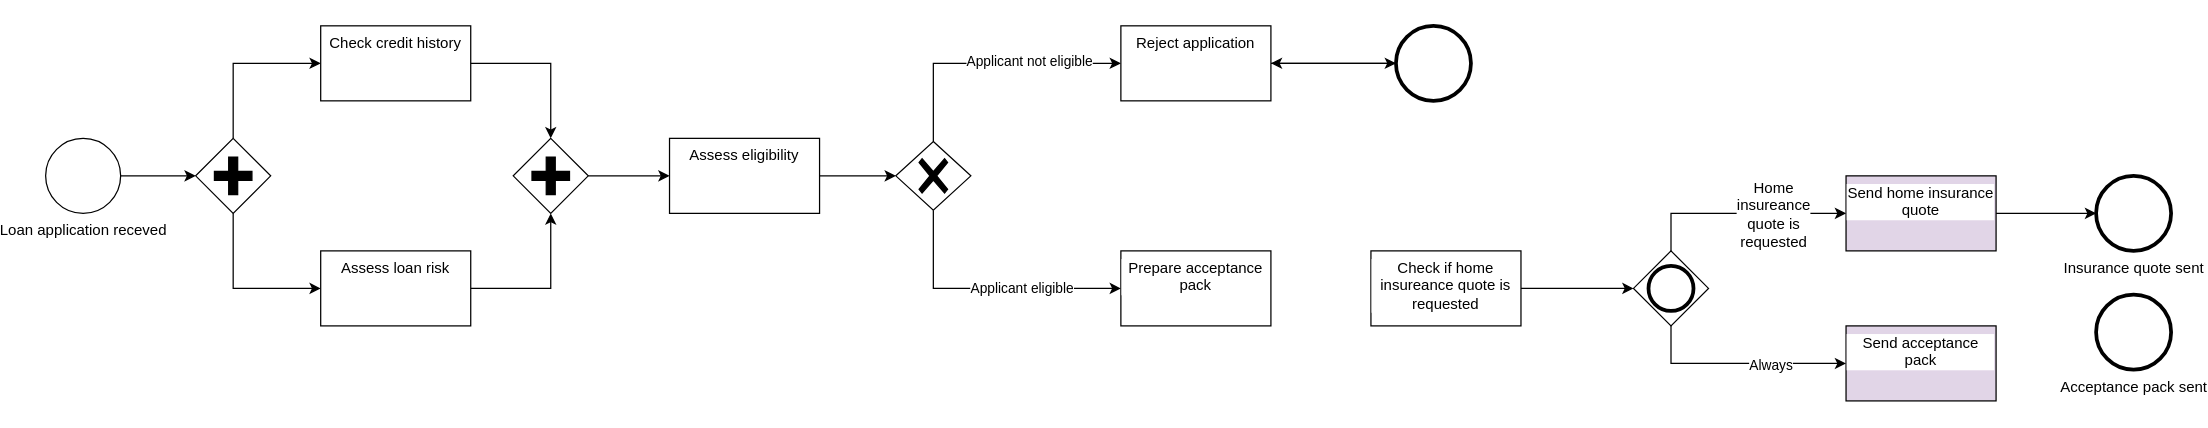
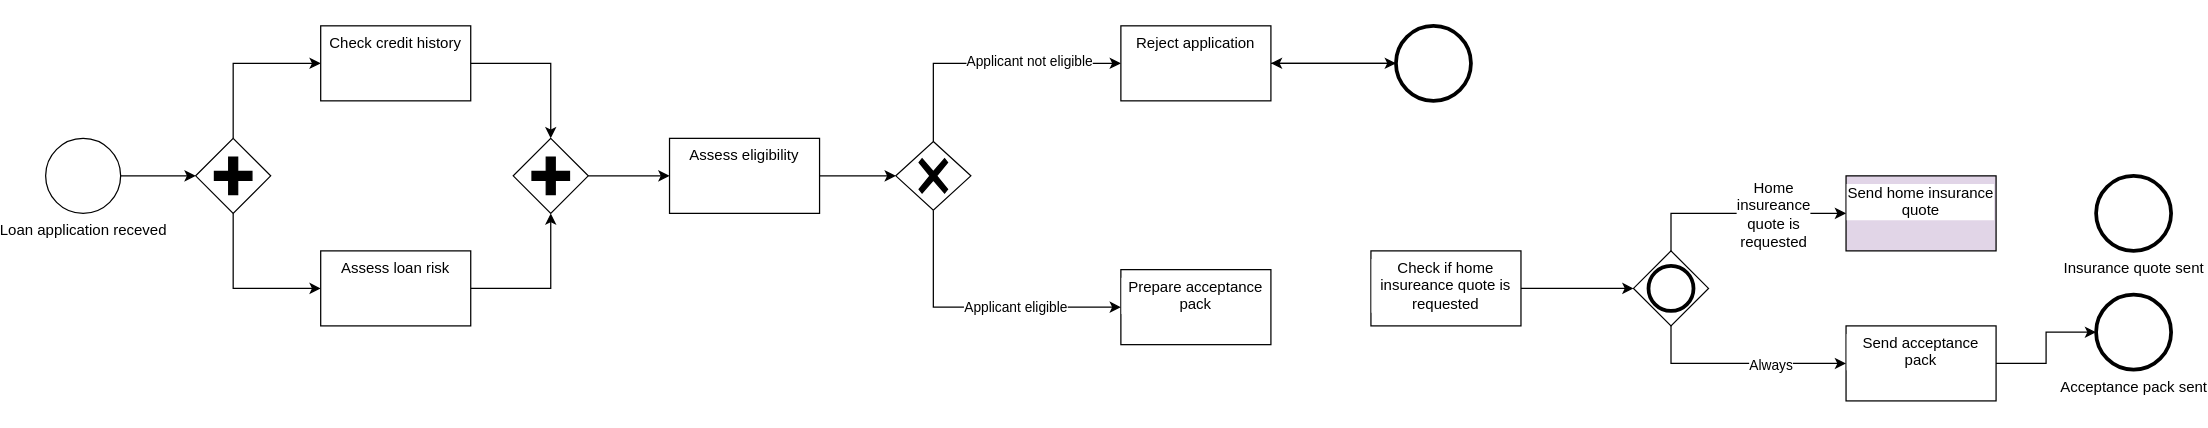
(2042, 213) -> none
(1196, 288) -> (1196, 307)
none -> (2046, 352)
(1921, 363) -> (1921, 363)
